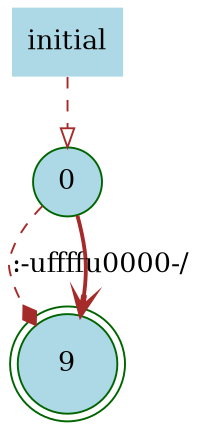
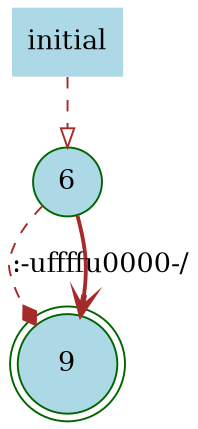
(68, 182) -> (68, 182)
